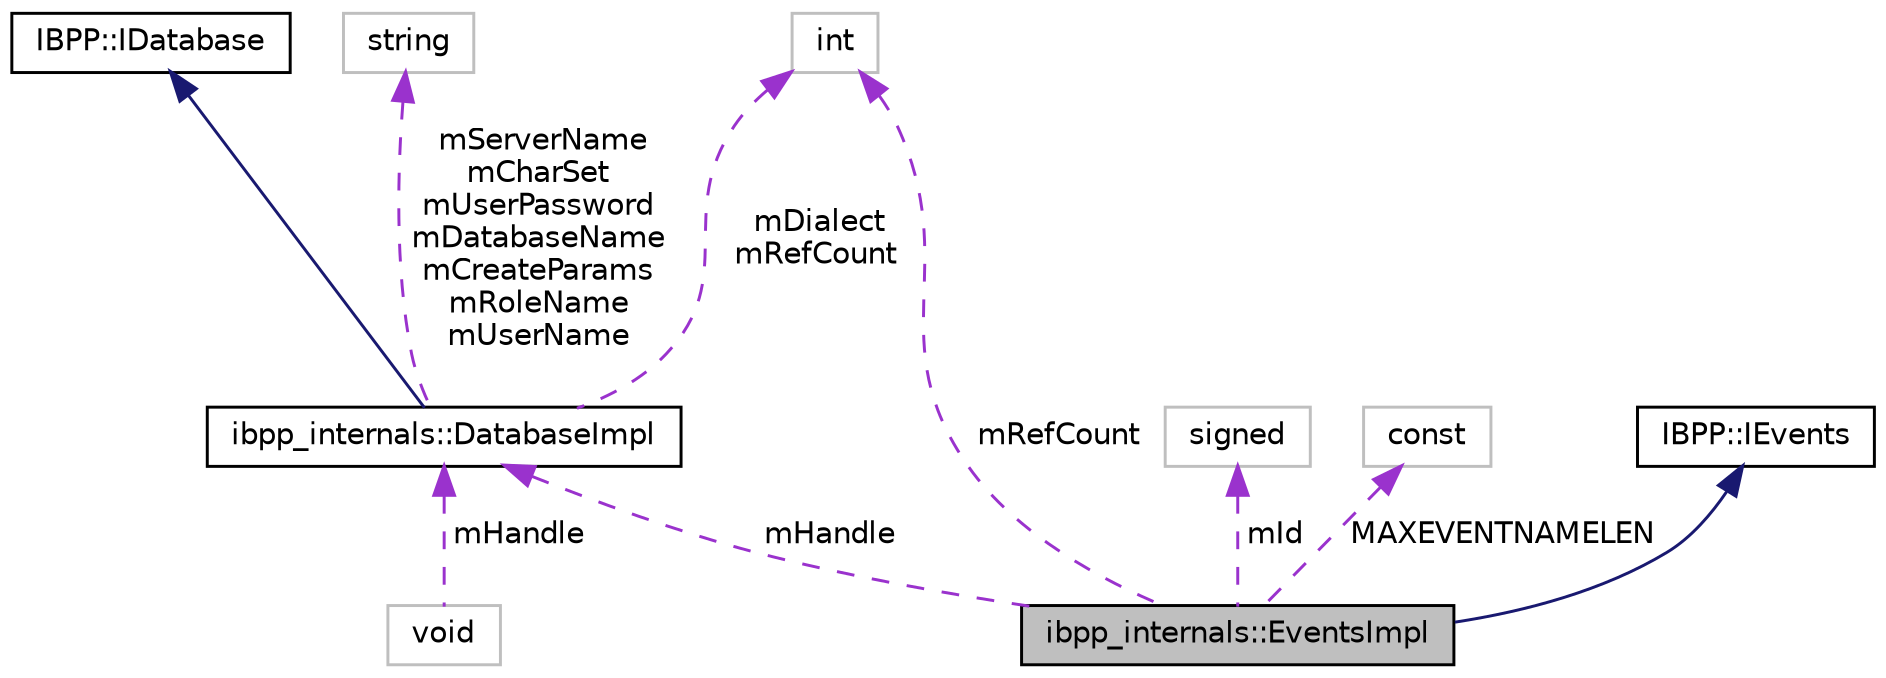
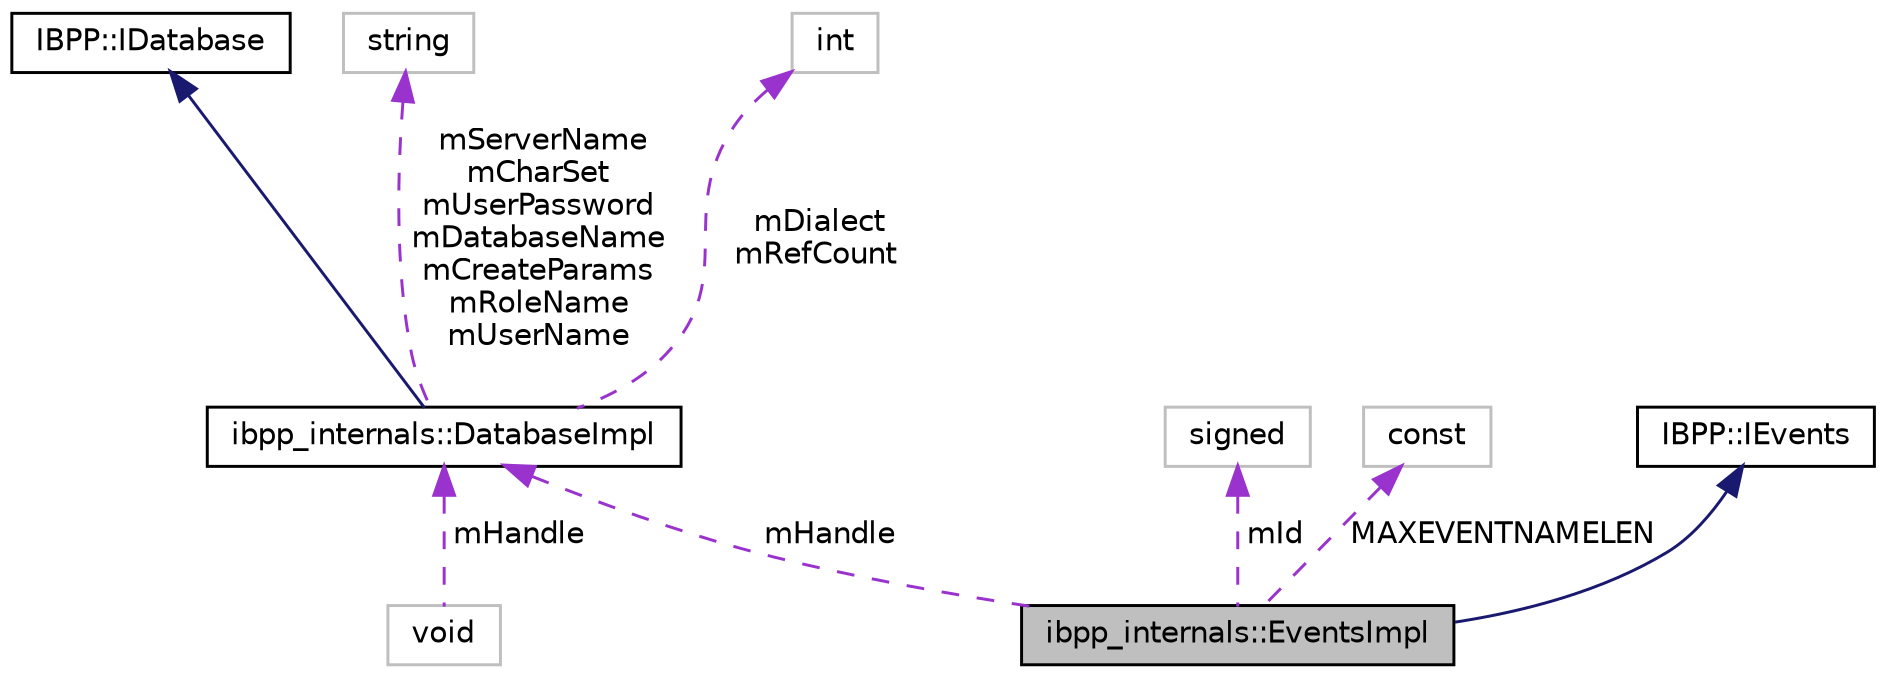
(936, 402) -> none
